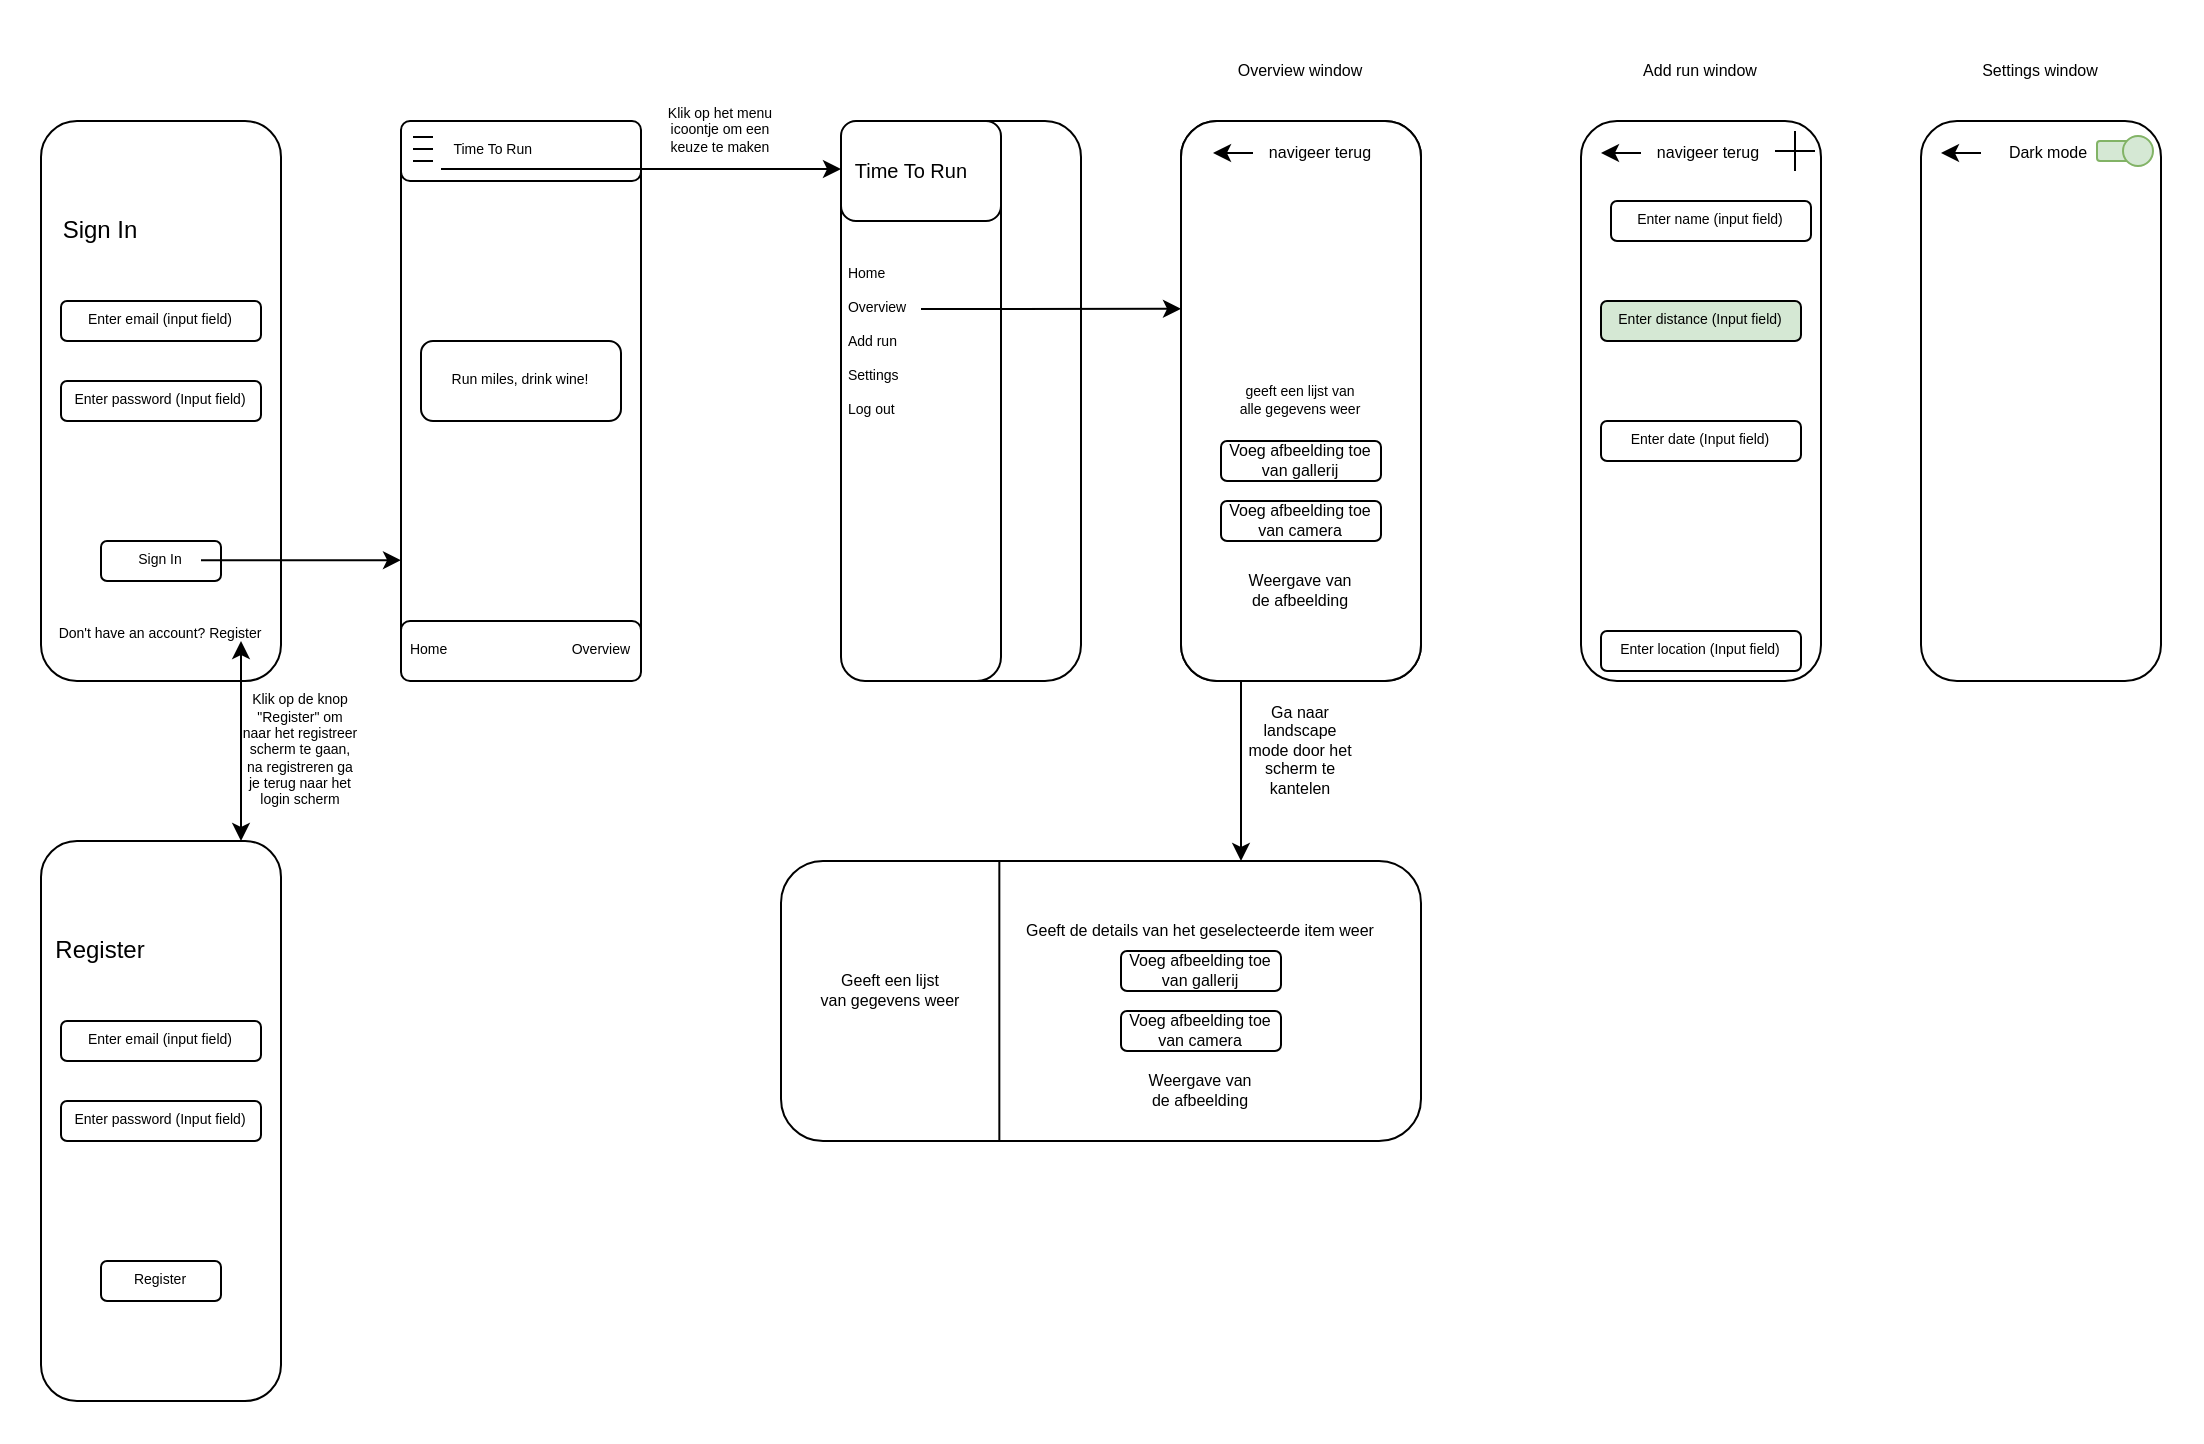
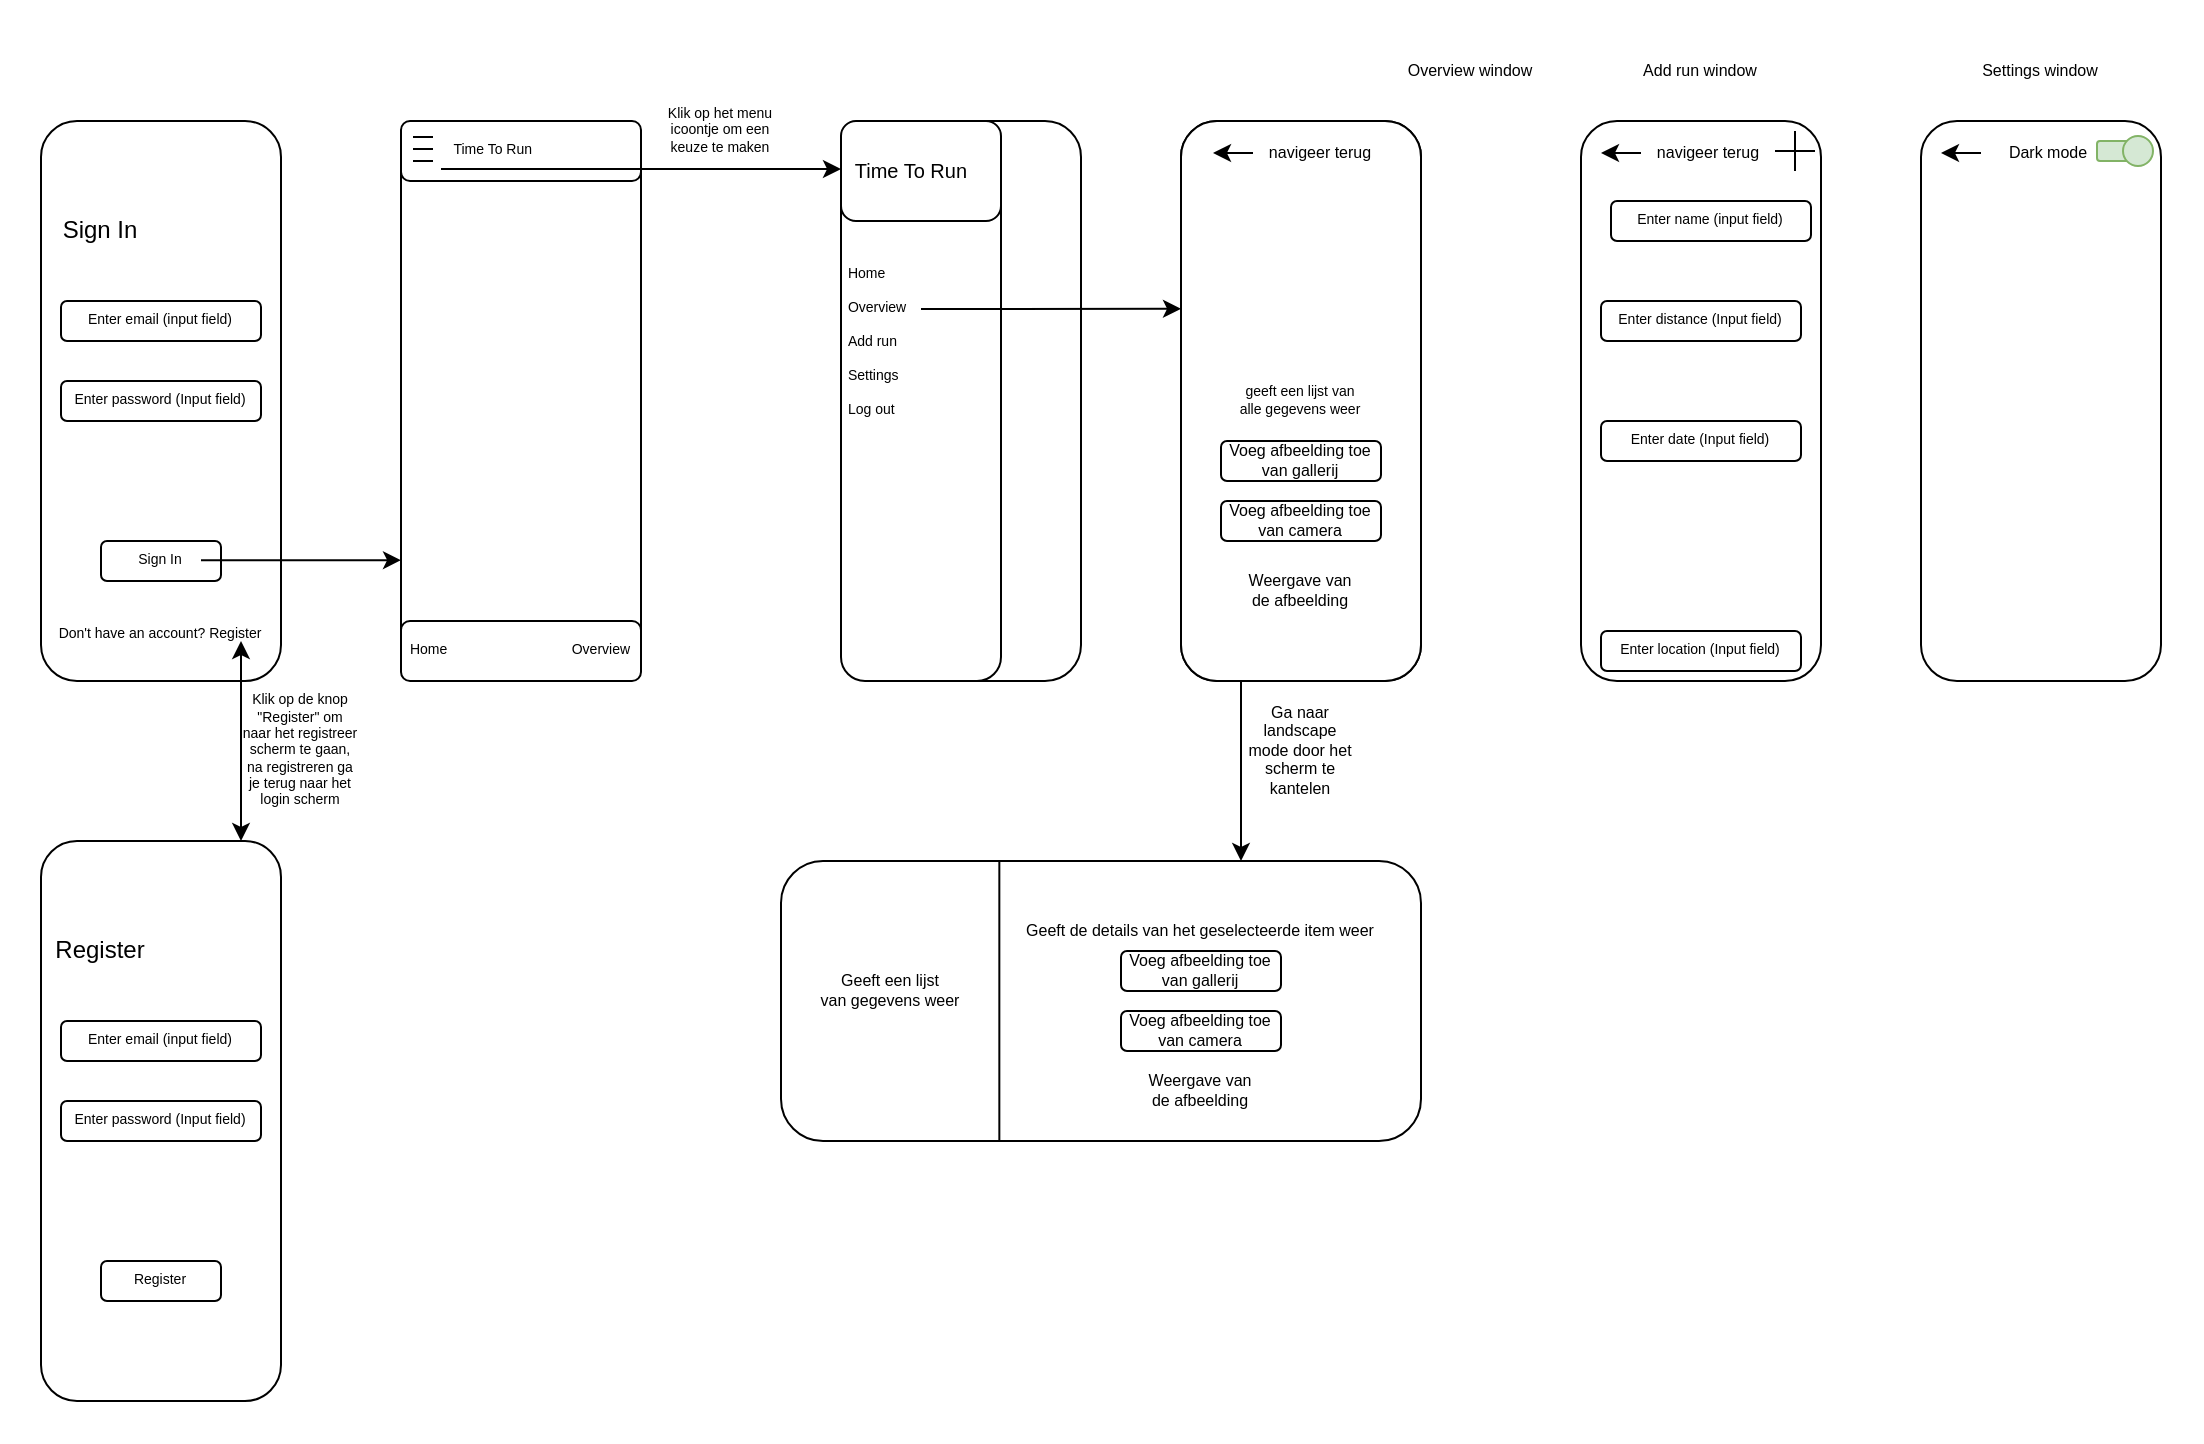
(1301, 71) -> (1471, 71)
(1701, 321) -> (1701, 321)
(521, 381) -> none
